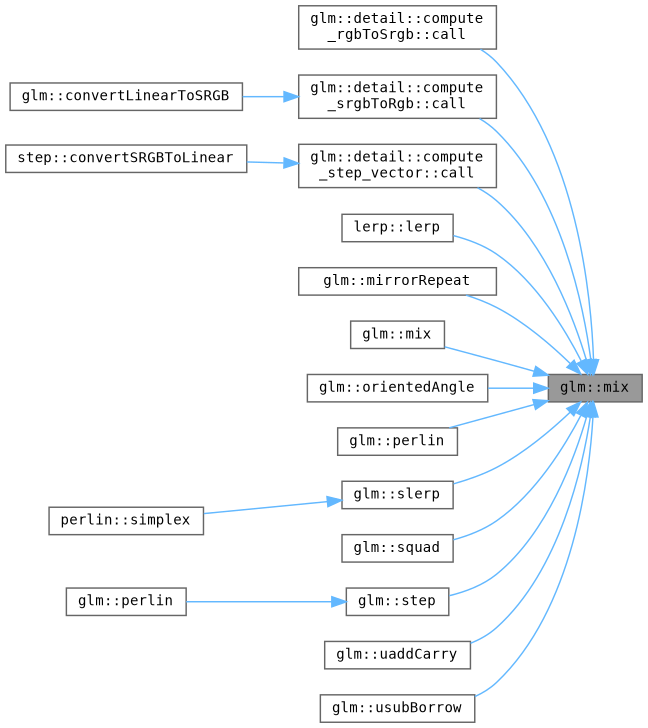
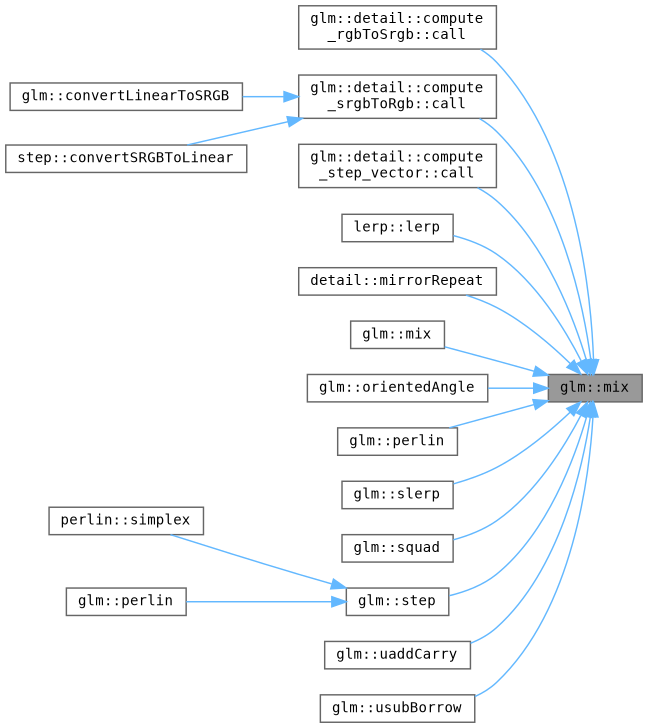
(265, 162) -> (238, 133)
(398, 281) -> (398, 281)
(266, 508) -> (251, 560)
